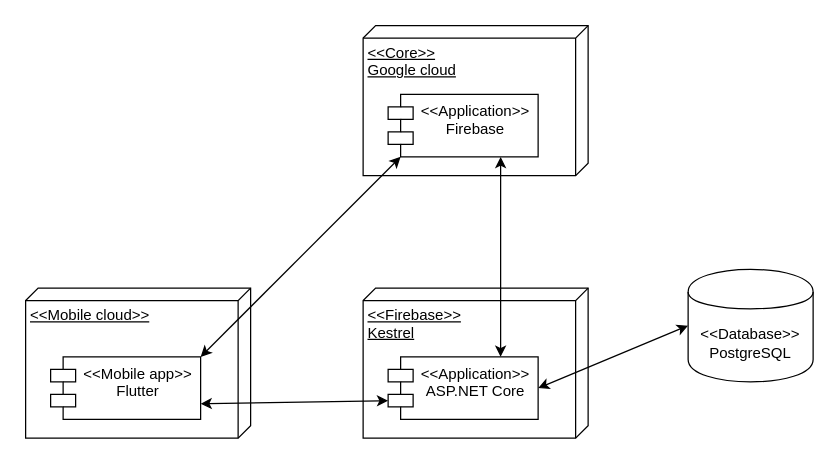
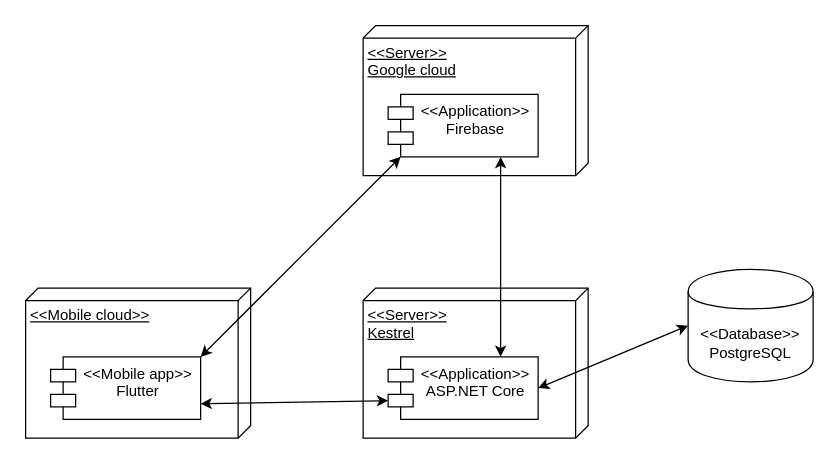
(413, 62) -> (413, 62)
(417, 325) -> (410, 325)
